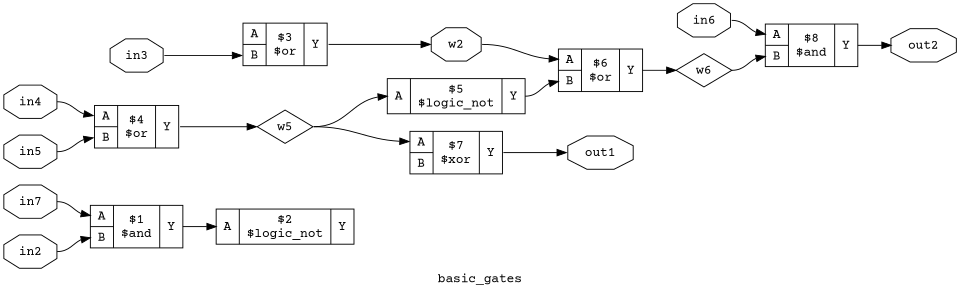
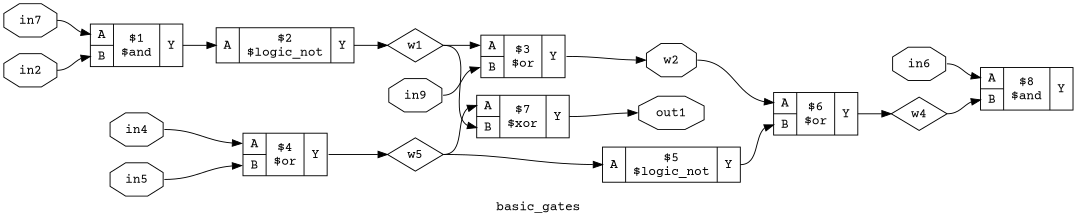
none -> (415, 45)
(924, 45) -> none
(137, 55) -> (415, 95)
(704, 70) -> (919, 114)
